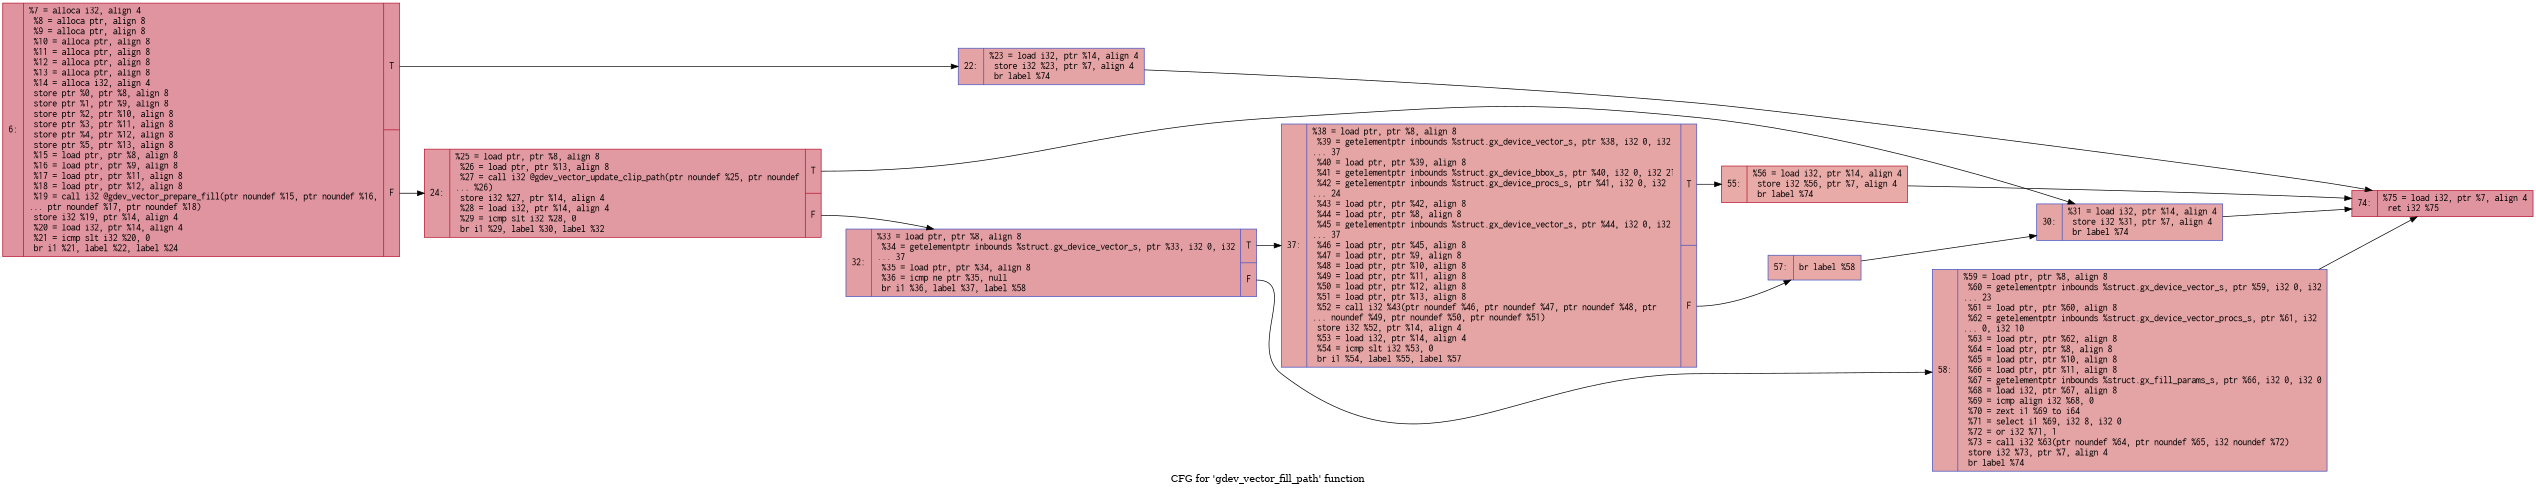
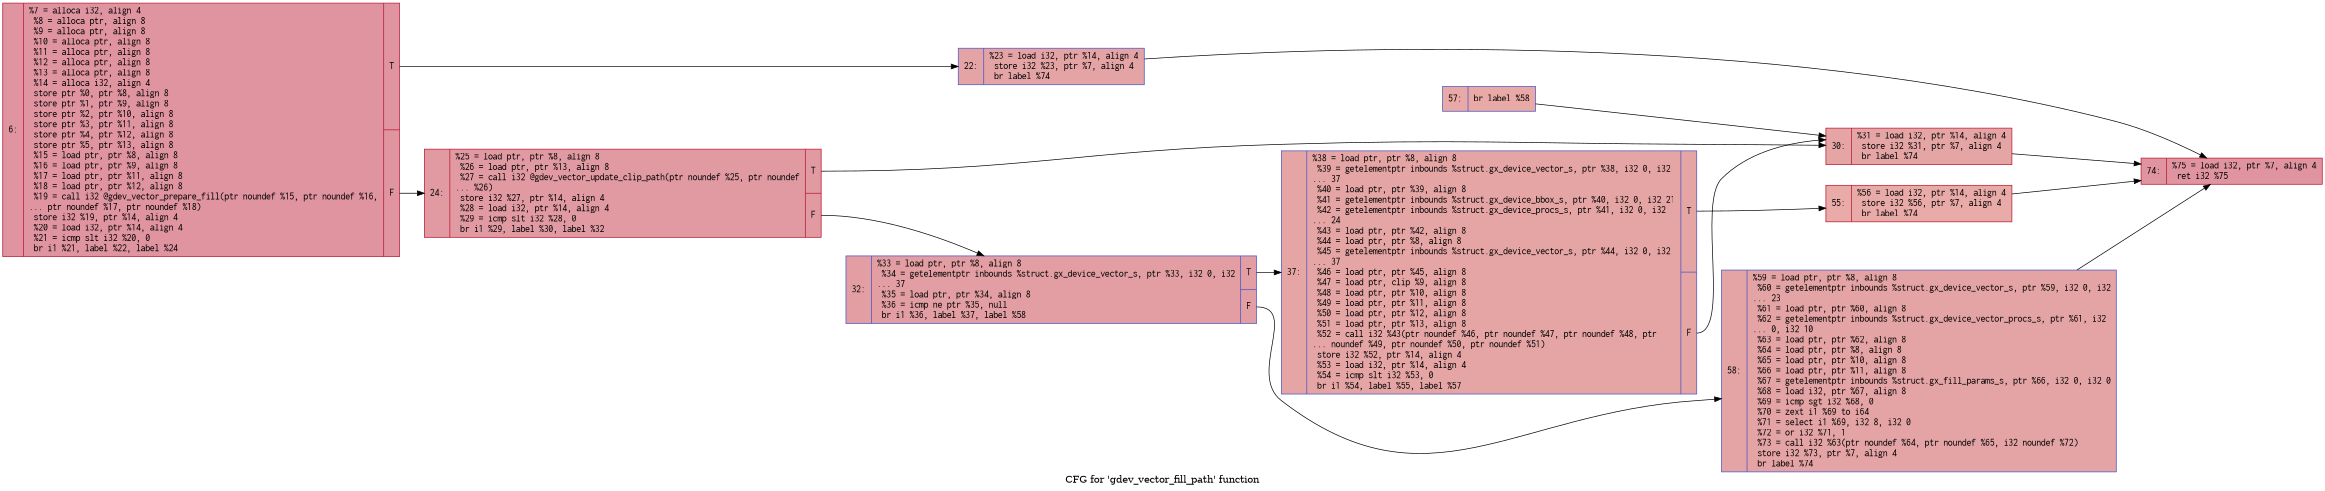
(2130, 222) -> (1919, 146)
(1387, 256) -> (1389, 282)
(1742, 299) -> (1713, 205)
(2029, 401) -> (1813, 402)
